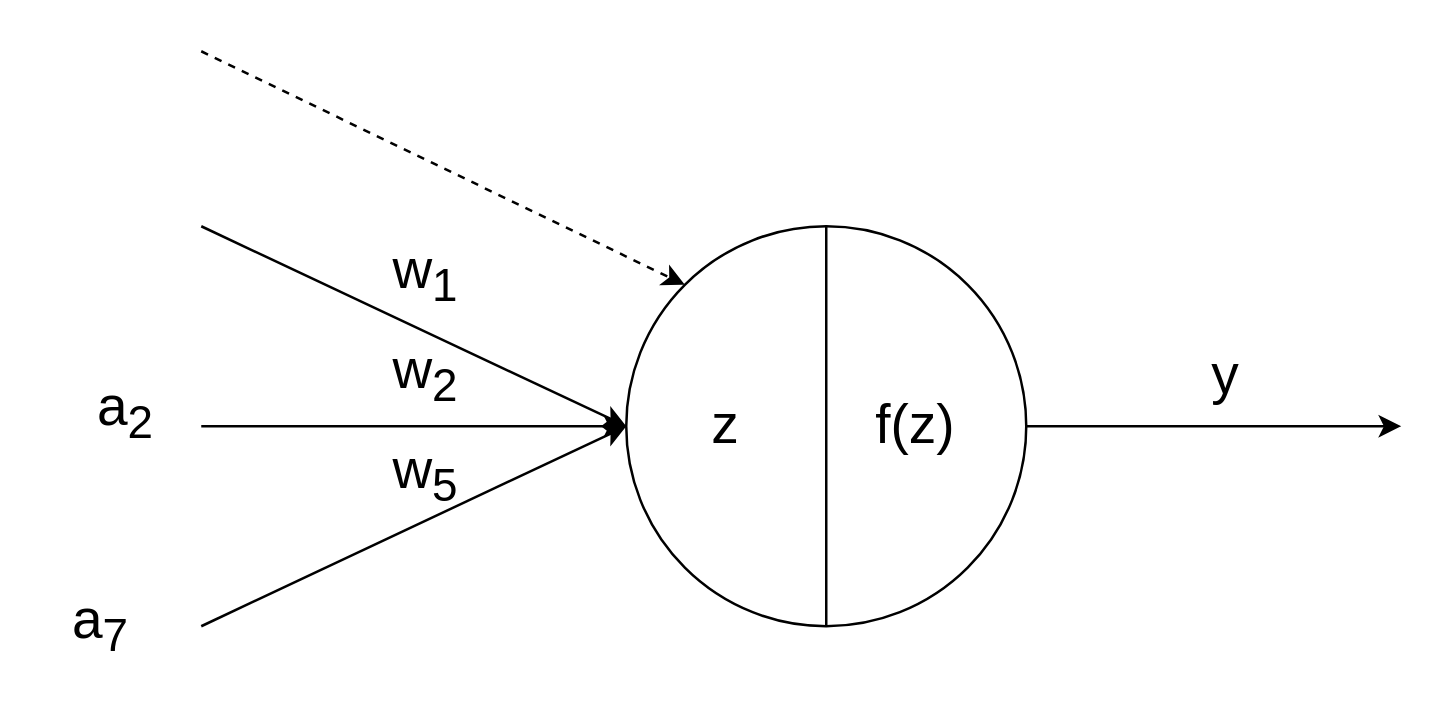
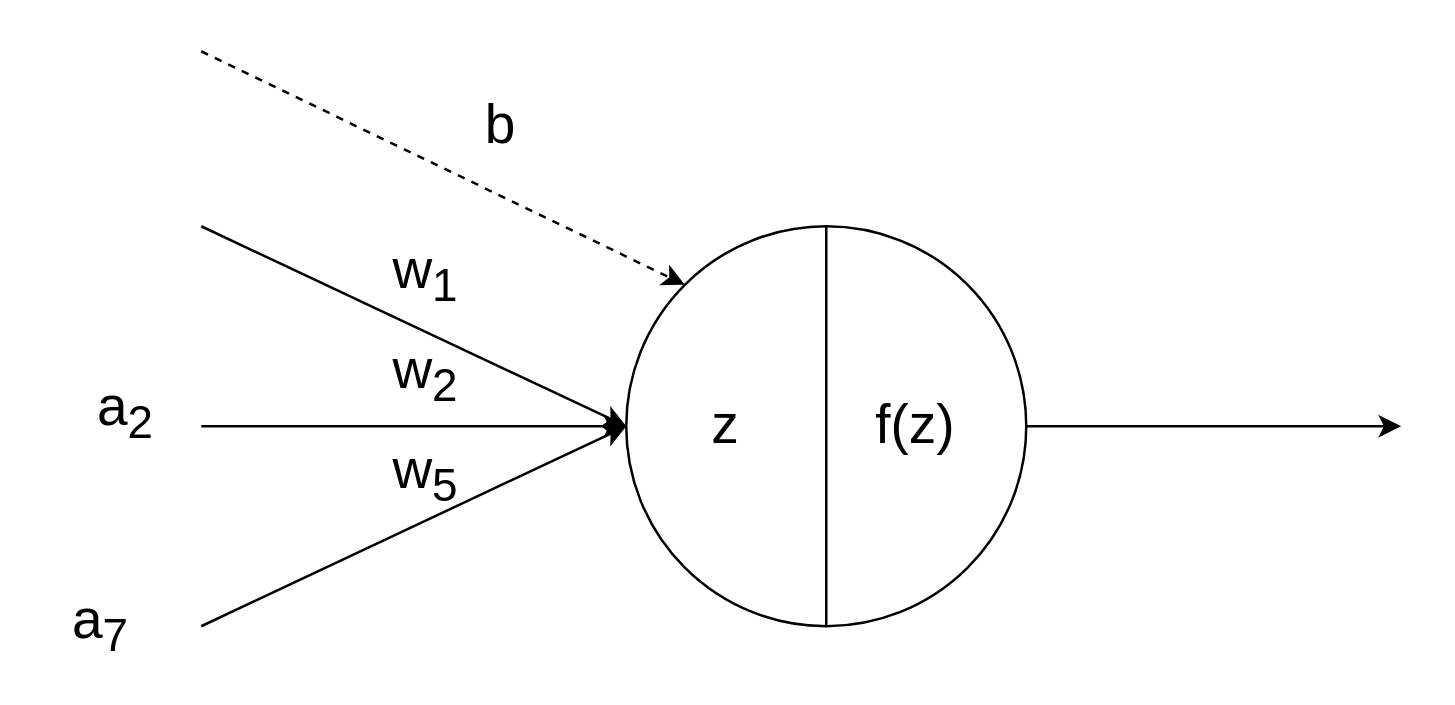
none -> (501, 126)
(1226, 376) -> none
